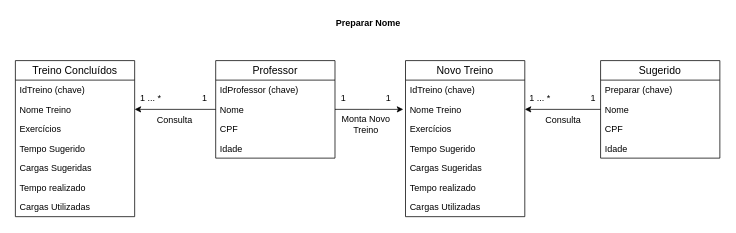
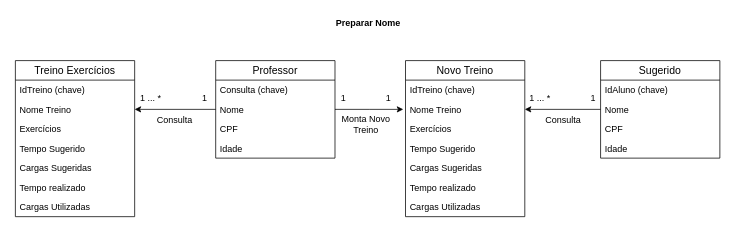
(75, 71) -> (75, 71)
(266, 90) -> (258, 90)
(644, 90) -> (640, 90)
